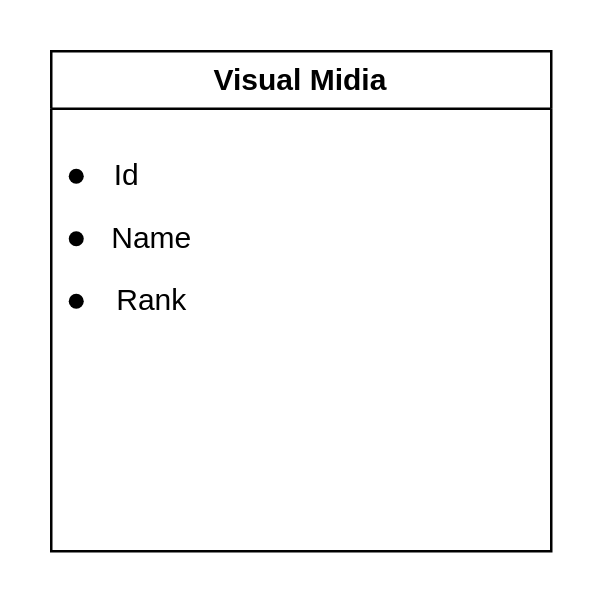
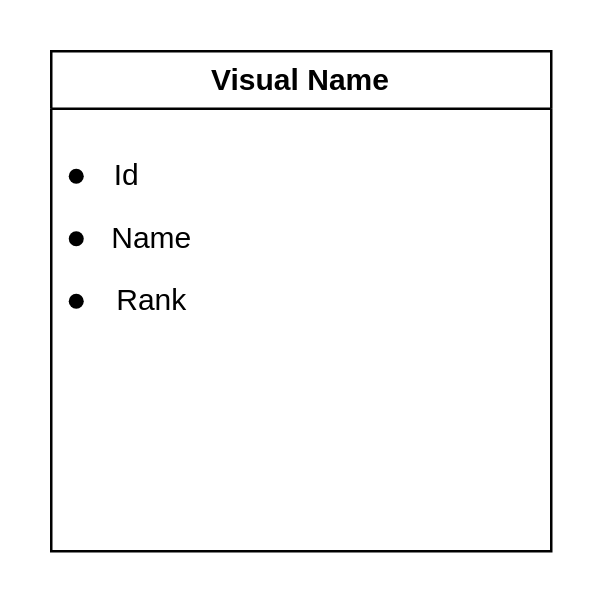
(301, 81) -> (301, 81)
